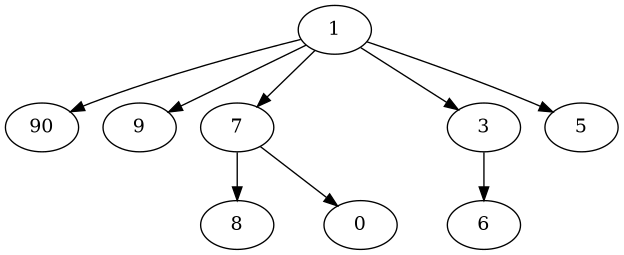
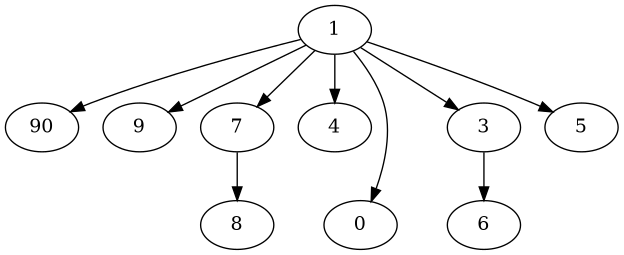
none -> (335, 127)
(293, 172) -> (386, 116)
